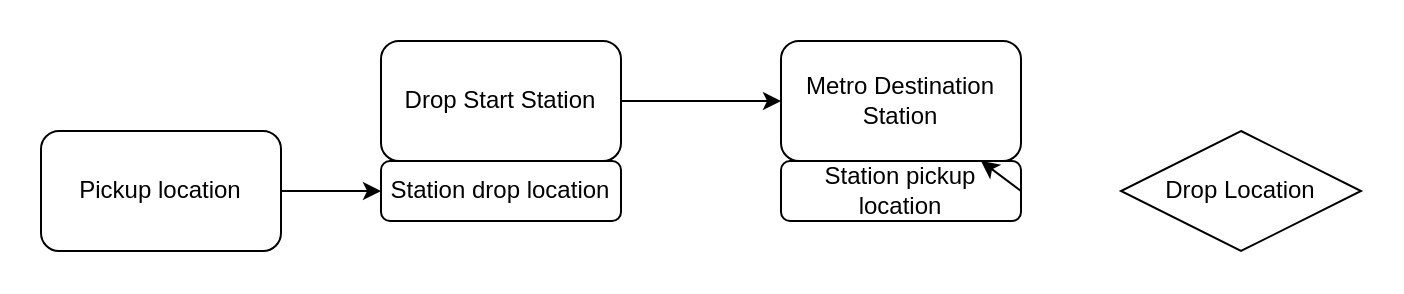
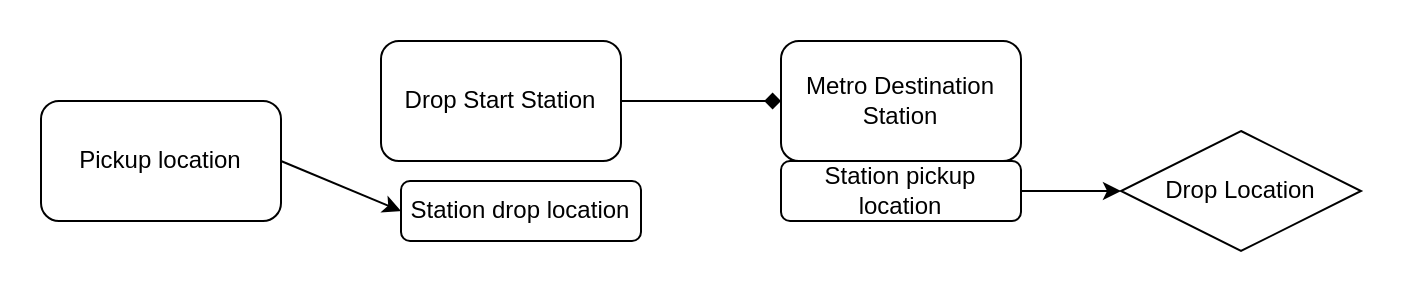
(765, 101) -> (764, 101)
(1006, 180) -> (1064, 191)
(161, 191) -> (161, 161)
(501, 191) -> (521, 211)
